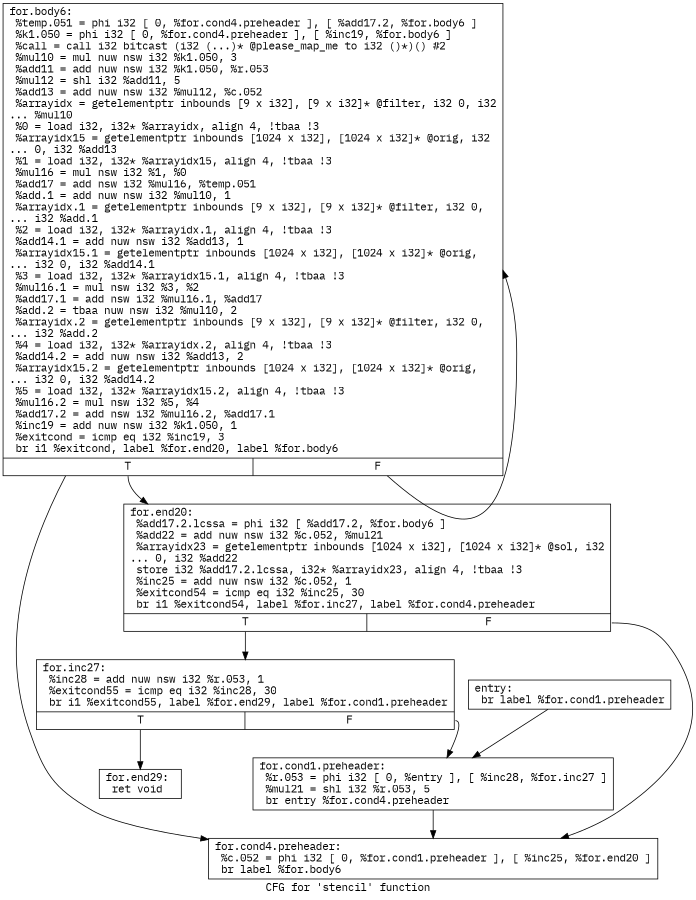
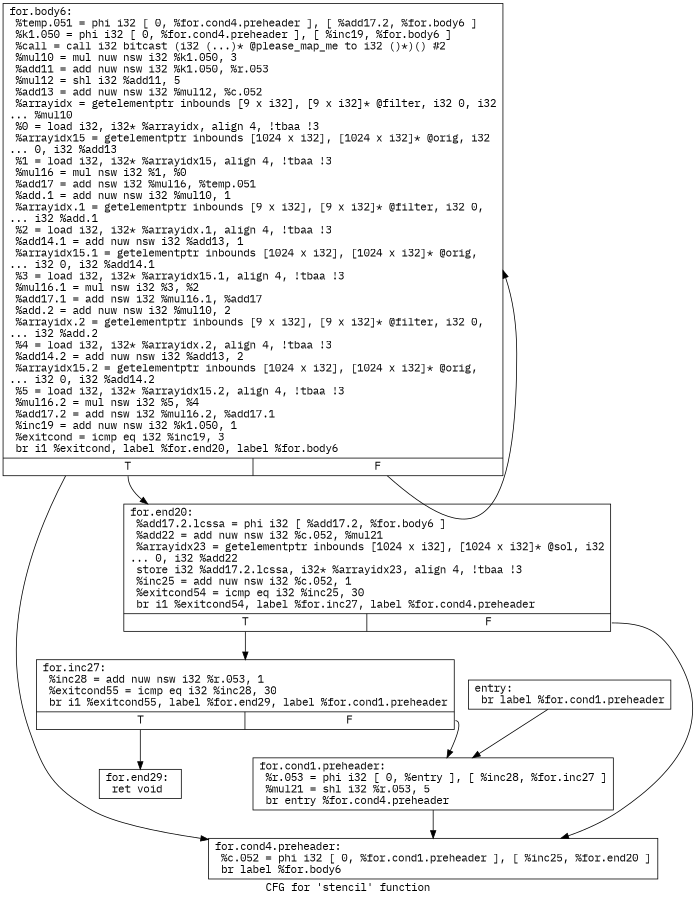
(123, 311) -> (120, 311)
